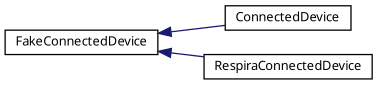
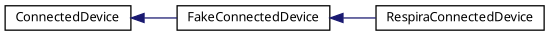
(198, 29) -> (161, 18)
